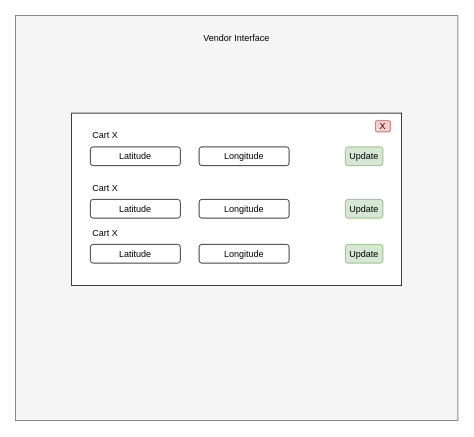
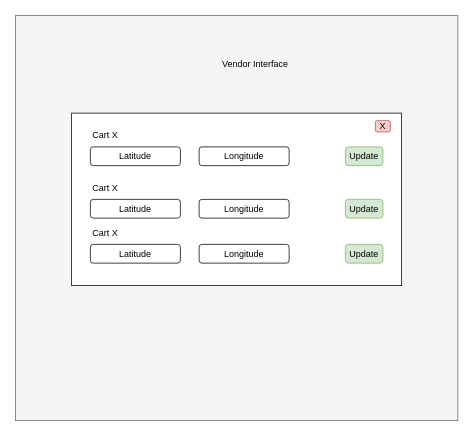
(237, 38) -> (255, 64)
